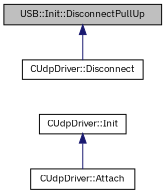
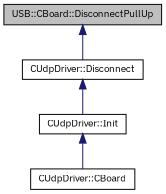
(83, 15) -> (83, 15)
none -> (83, 102)
(83, 179) -> (83, 179)
